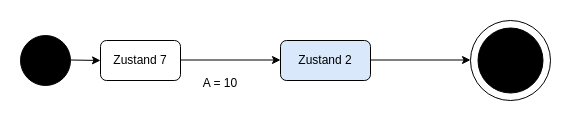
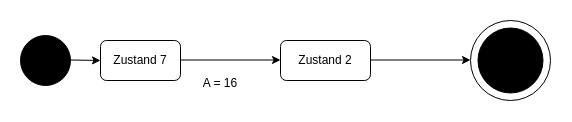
(326, 61) -> (326, 61)
(221, 84) -> (221, 84)
